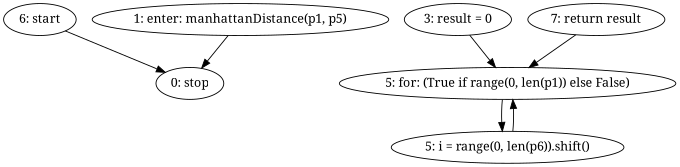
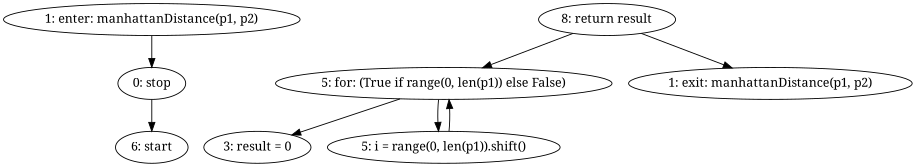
(240, 20) -> (152, 20)
(596, 20) -> (607, 20)
(480, 48) -> (350, 115)
(111, 50) -> (152, 111)
none -> (770, 83)
(508, 147) -> (444, 147)
